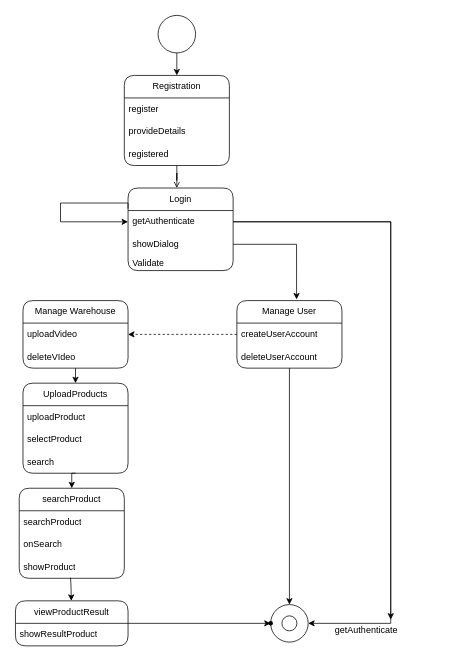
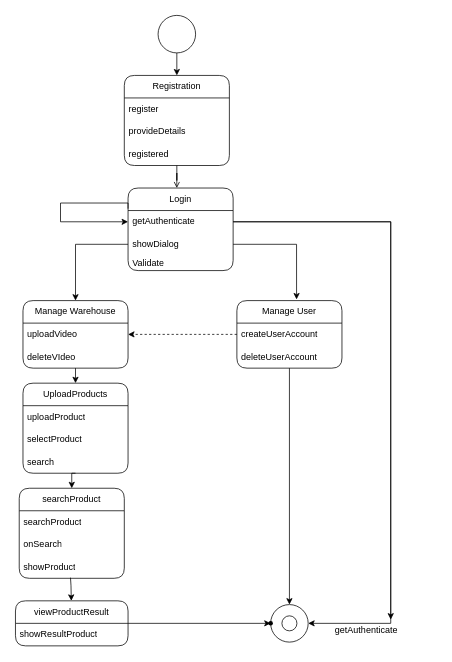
none -> (75, 245)
